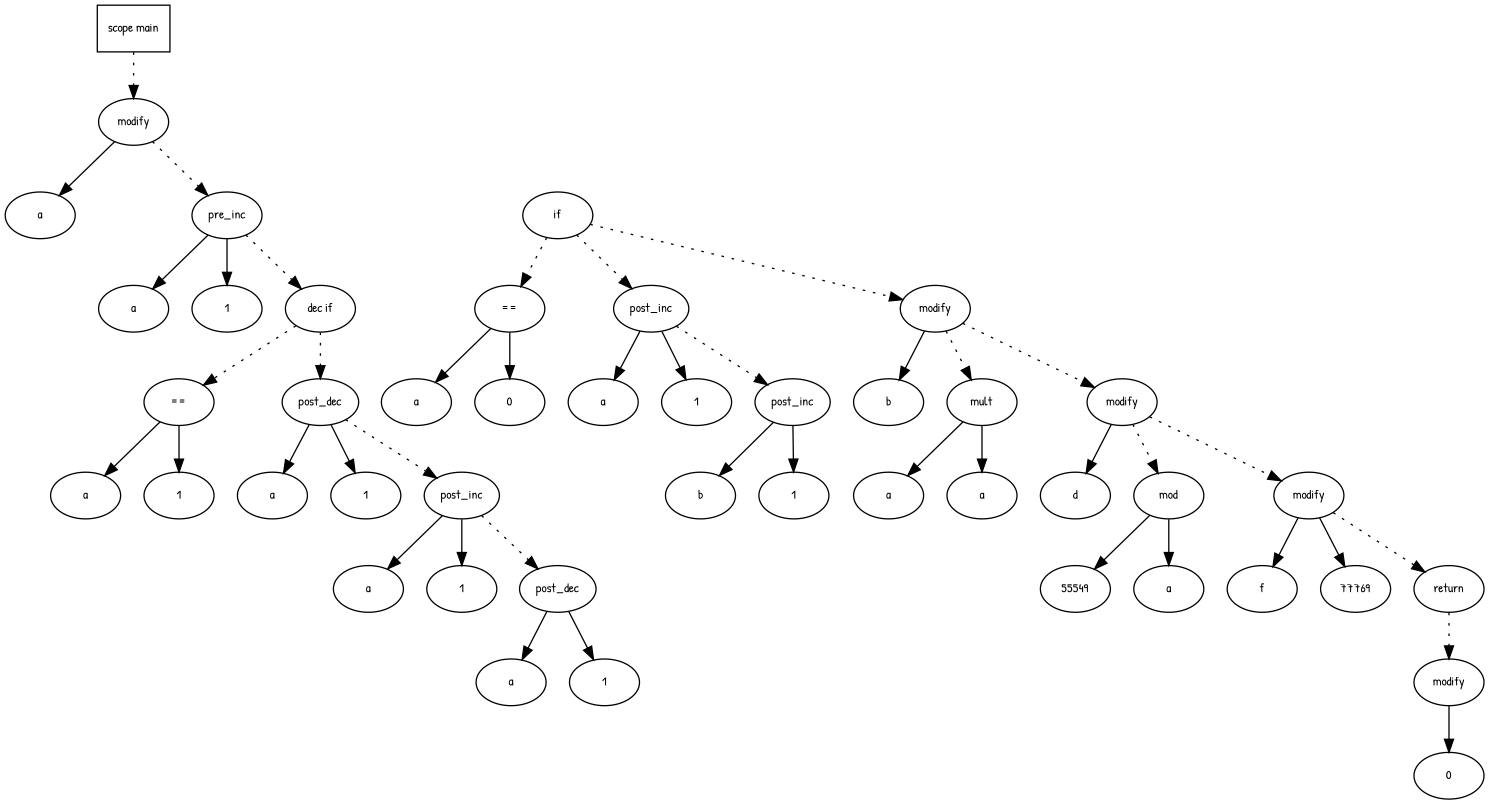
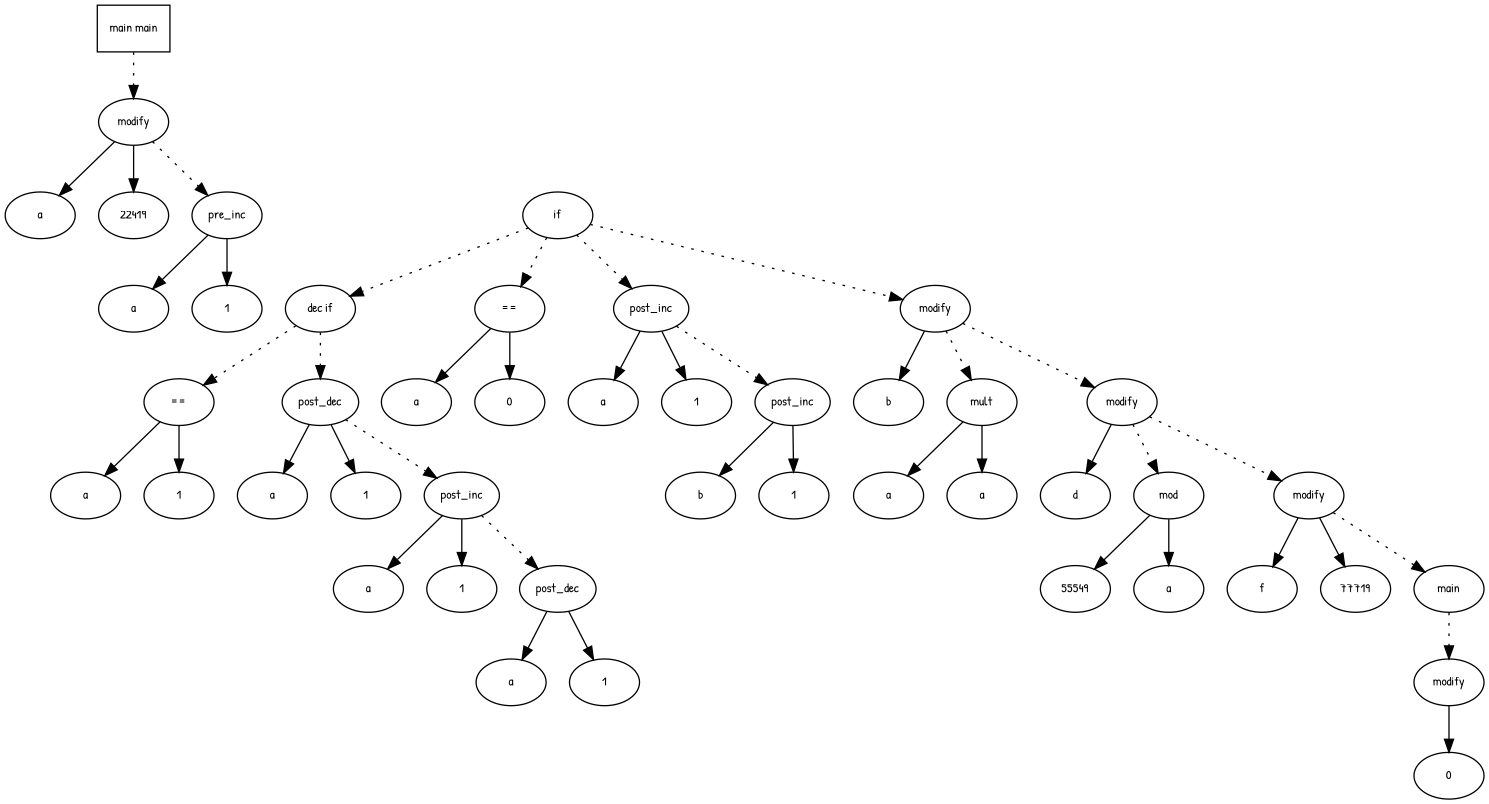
(134, 29) -> (134, 29)
none -> (134, 215)
(269, 257) -> (445, 260)
(1356, 589) -> (1356, 589)
(1449, 589) -> (1449, 589)
